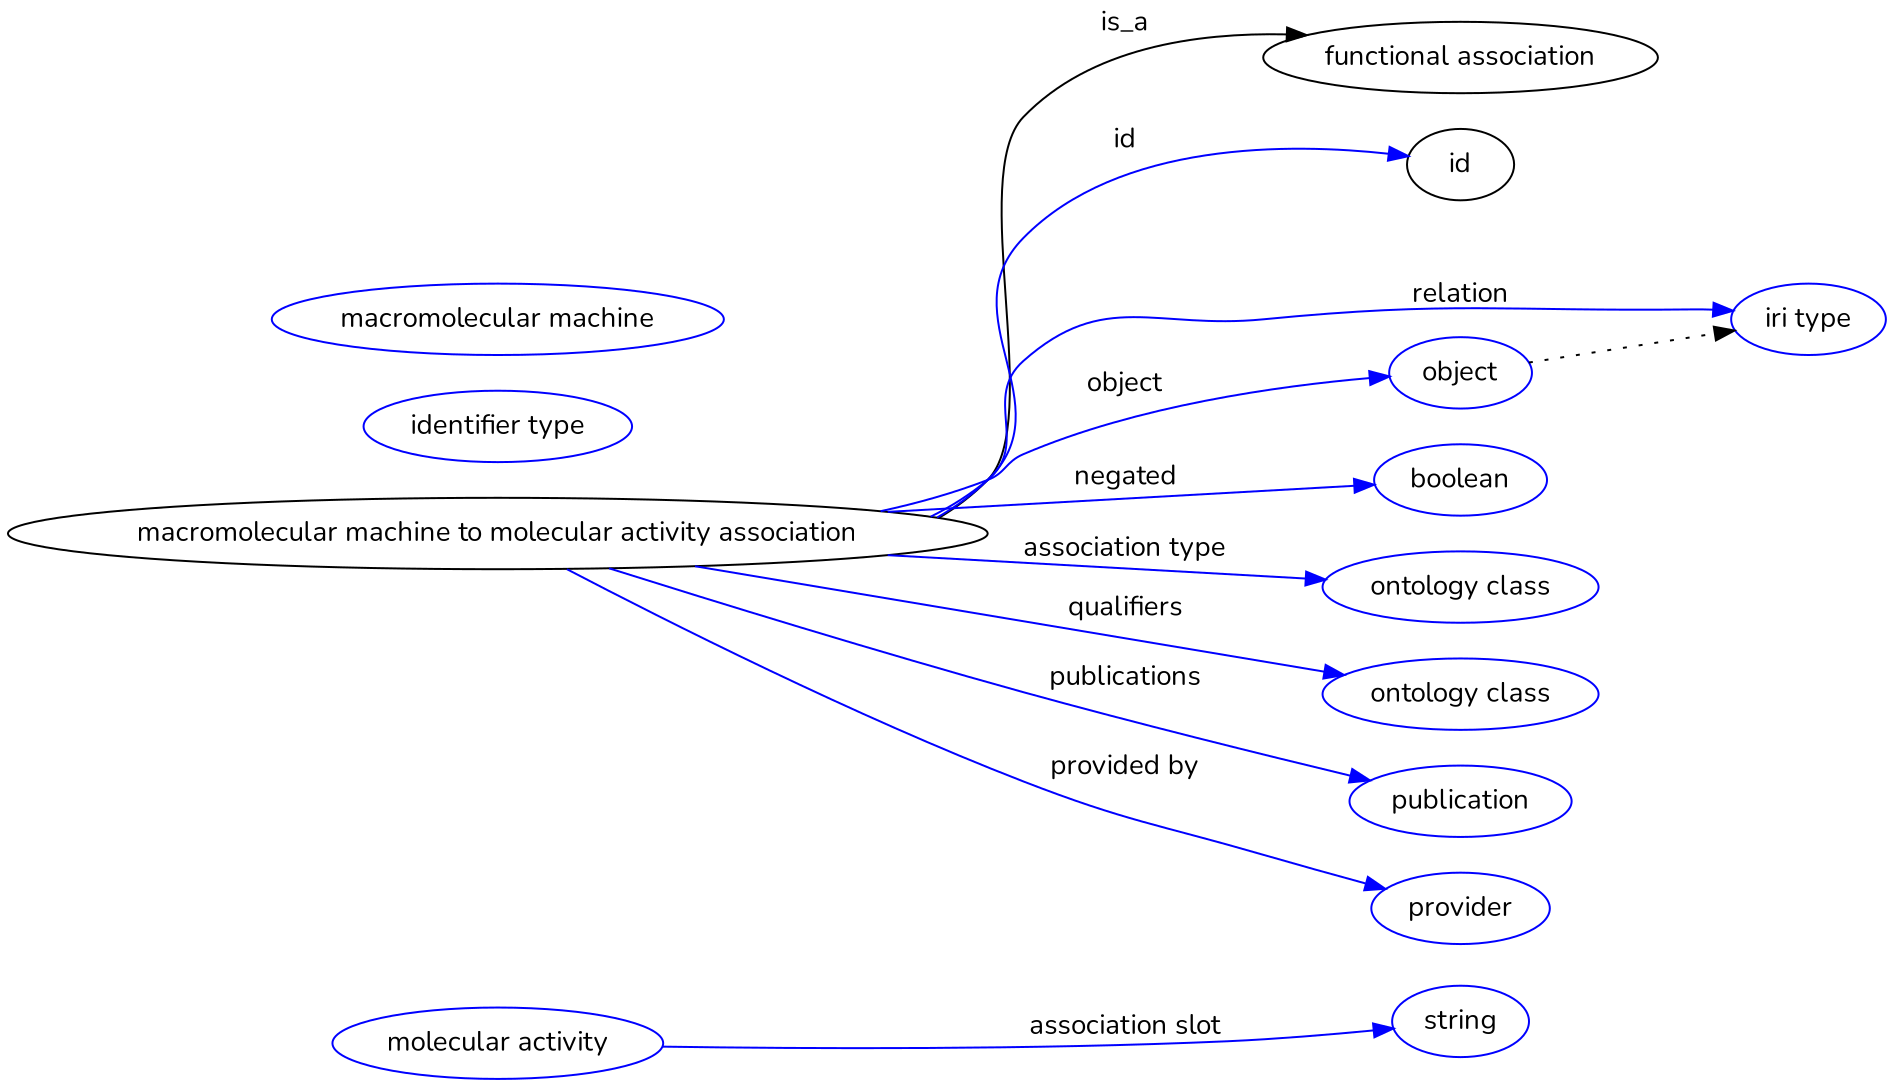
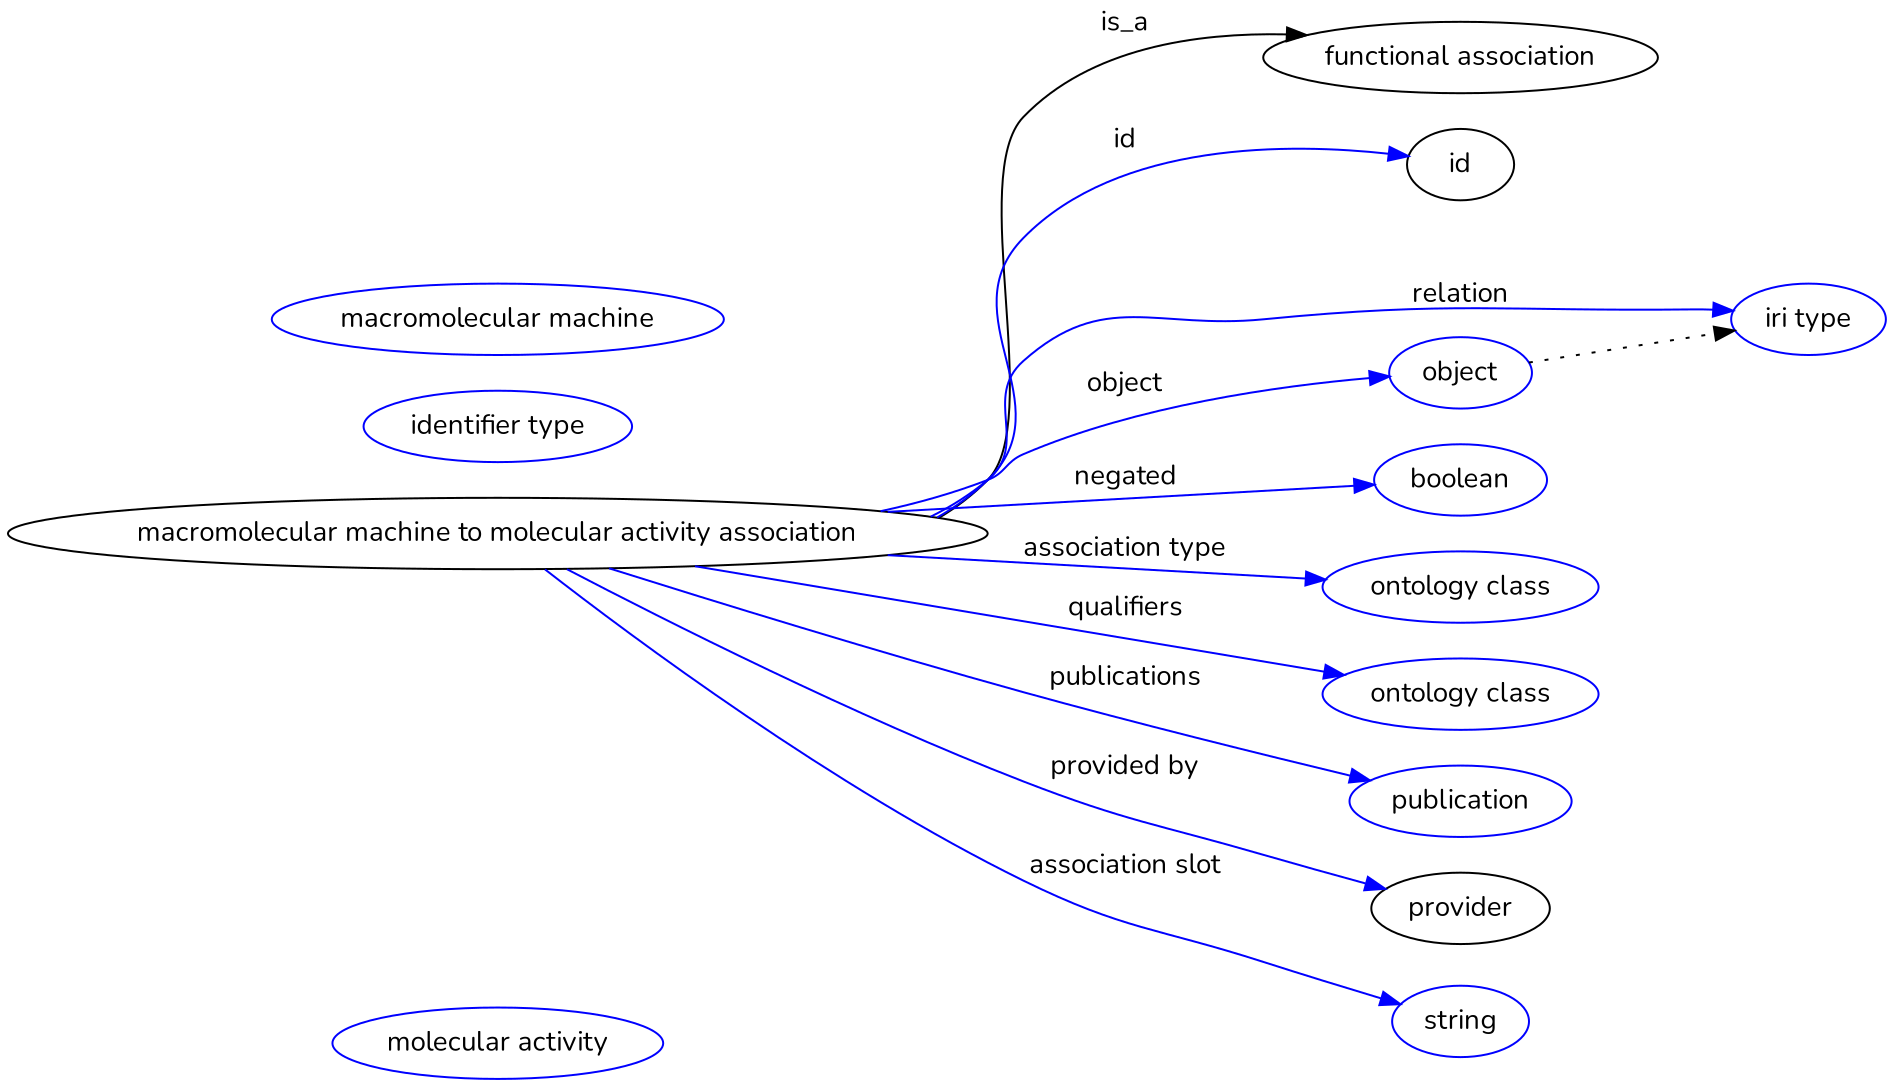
(1461, 908) -> (1461, 908)
(1018, 1047) -> (938, 835)
